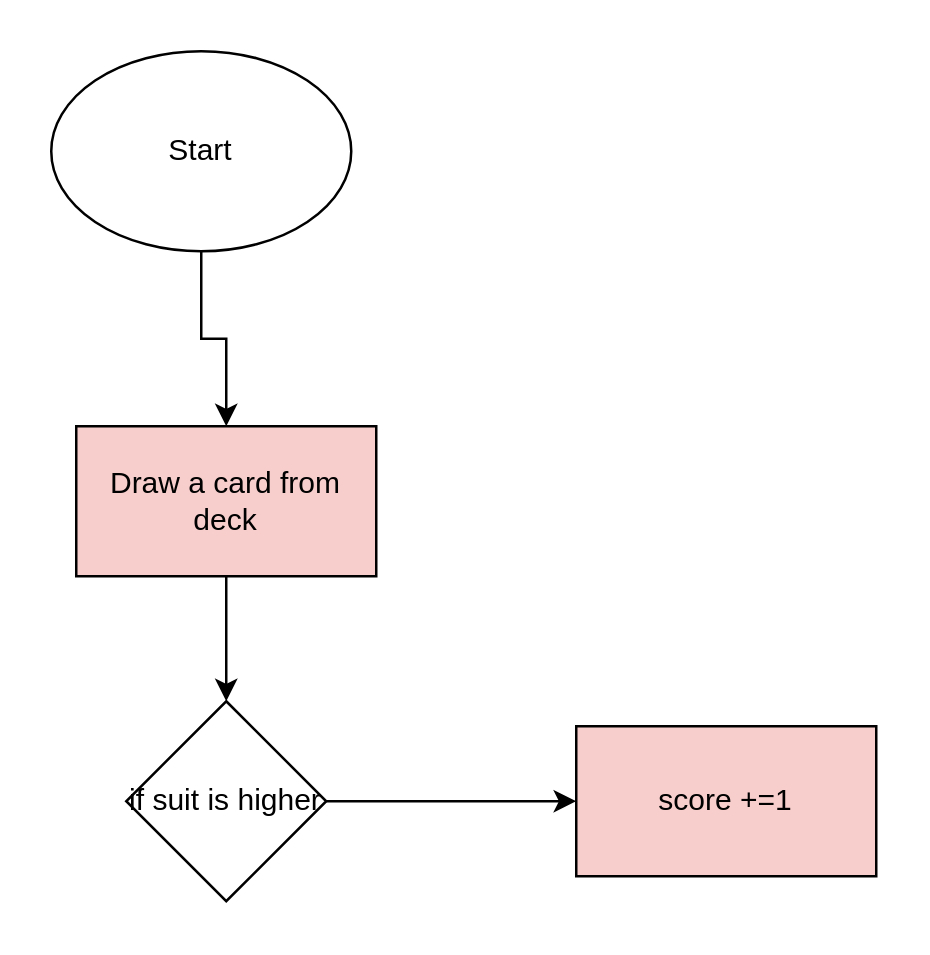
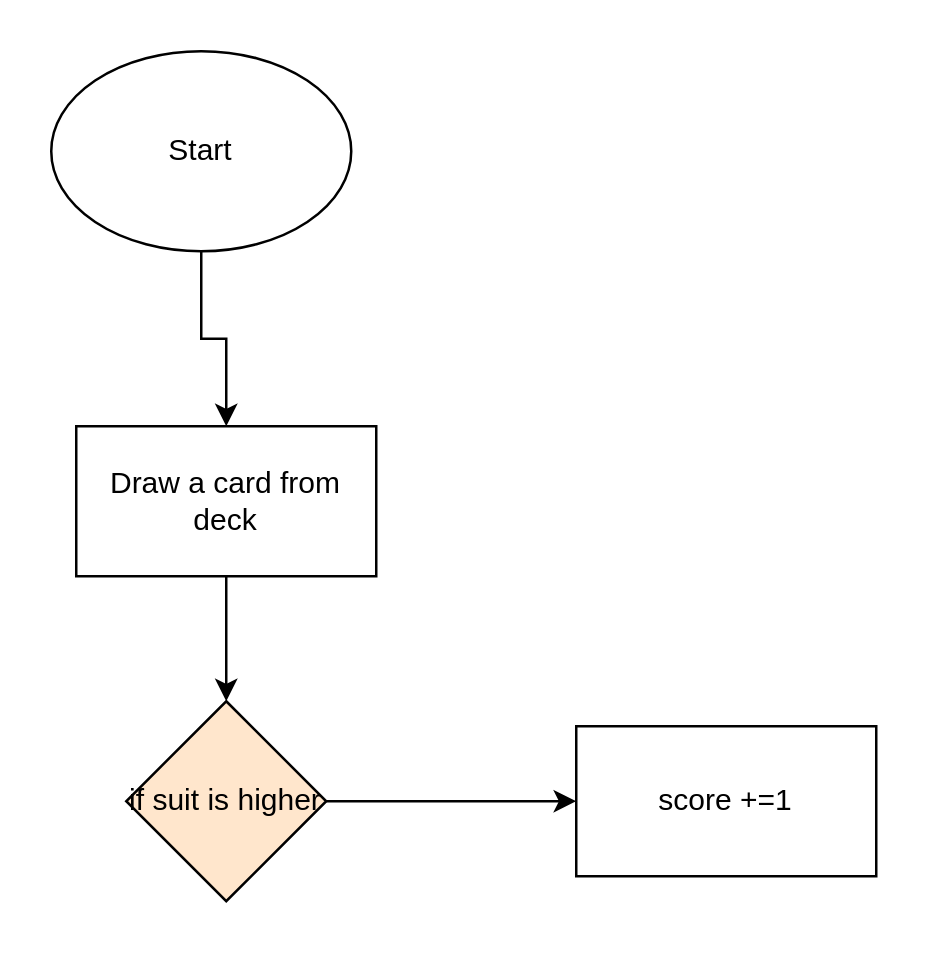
(226, 501) -> (226, 501)
(226, 801) -> (226, 801)
(726, 801) -> (726, 801)
